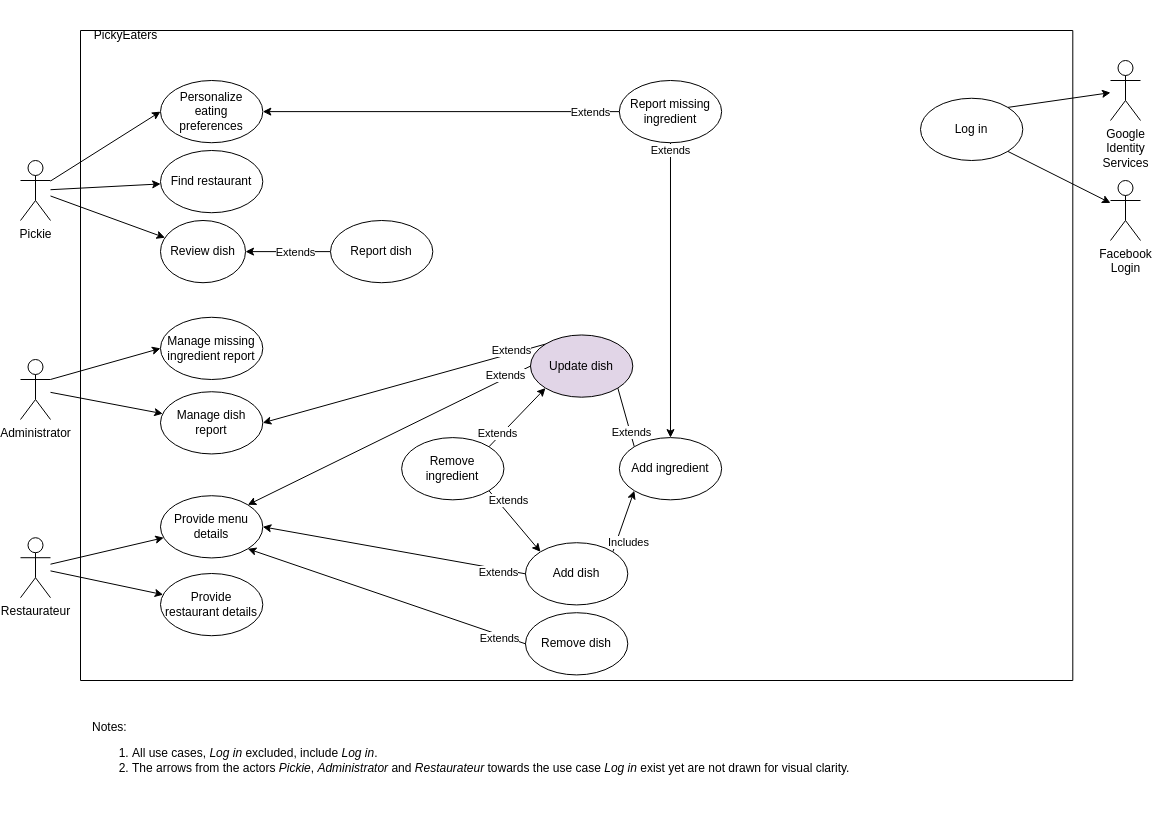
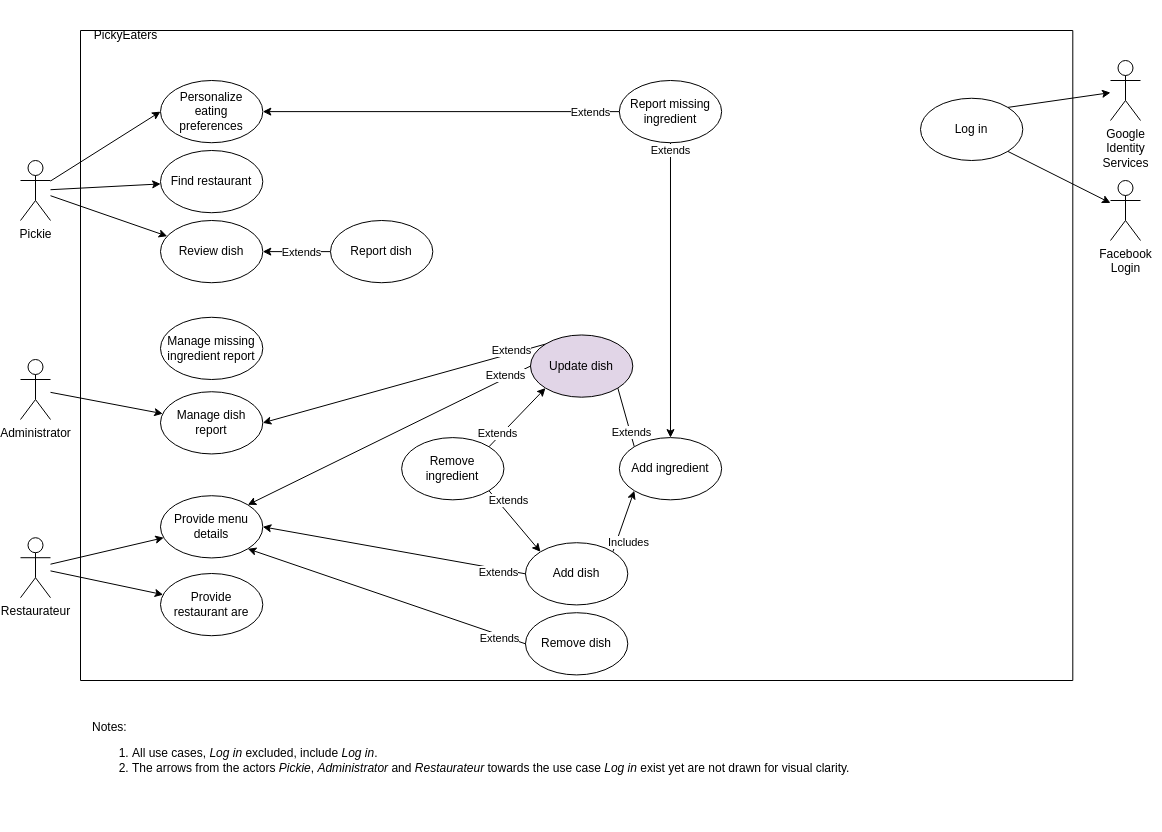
(203, 252) -> (212, 252)
(103, 365) -> none
(212, 605) -> (212, 605)
